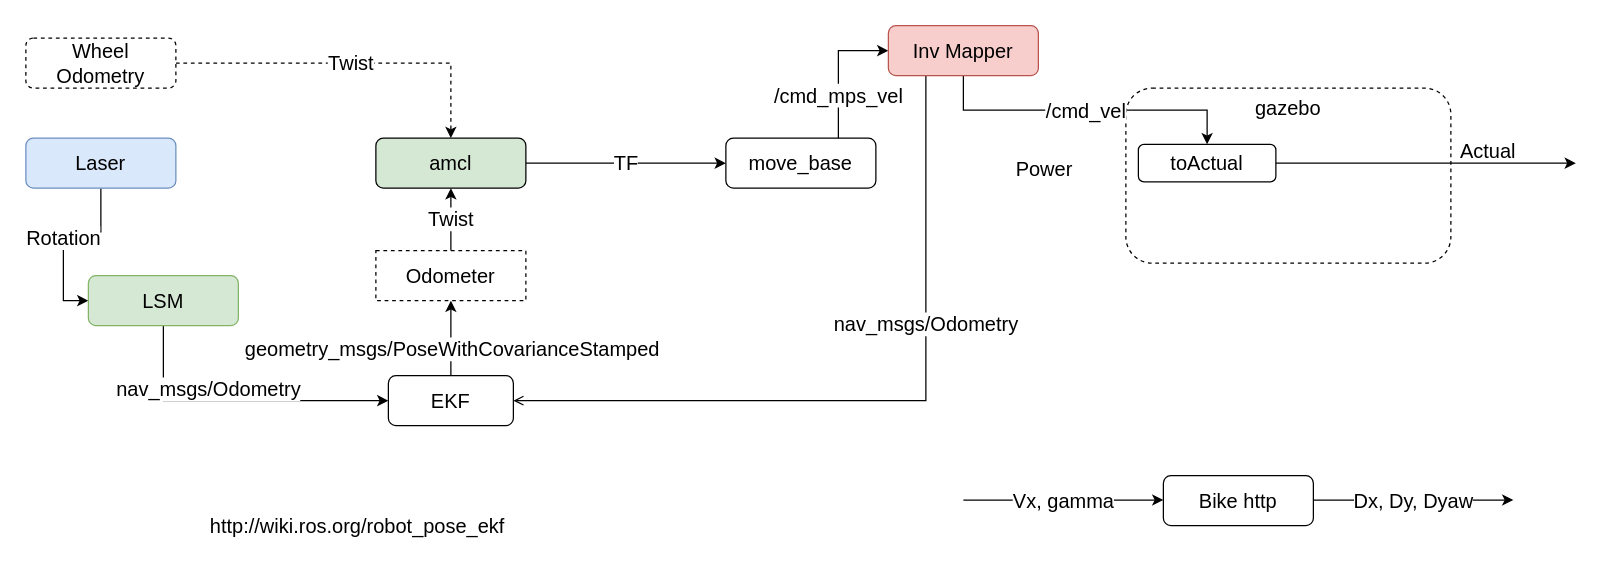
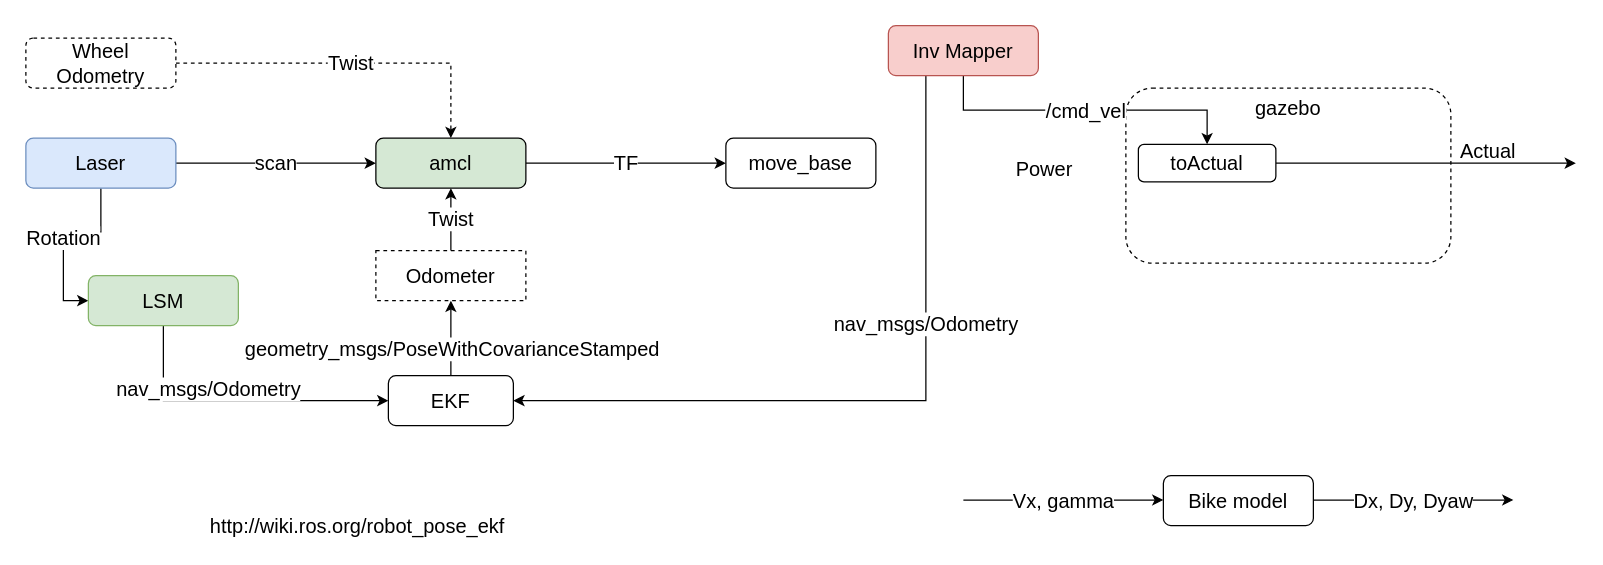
(838, 74) -> none
none -> (272, 163)
(520, 401) -> (523, 401)
(1238, 501) -> (1238, 501)
